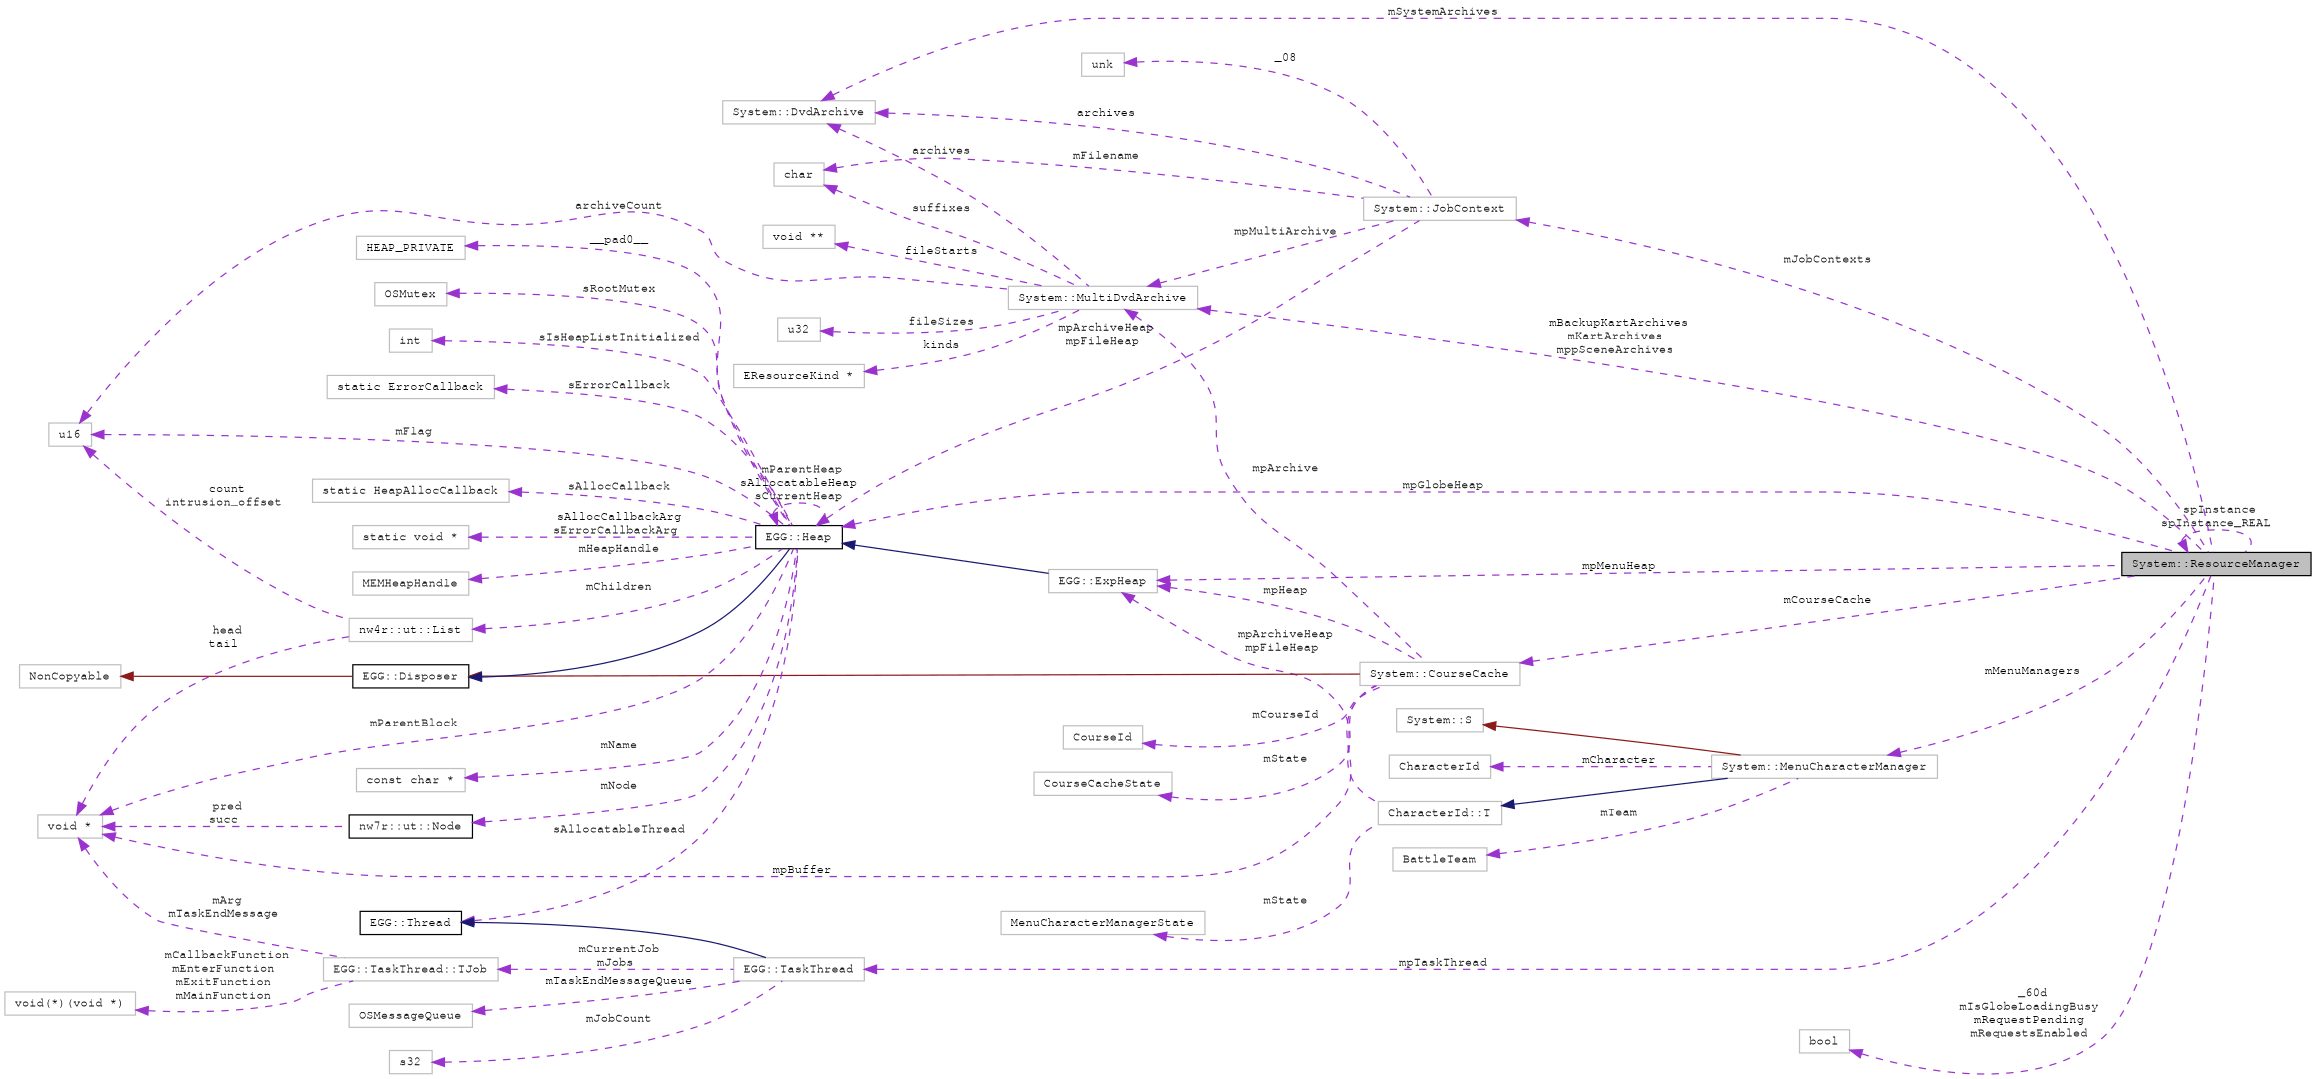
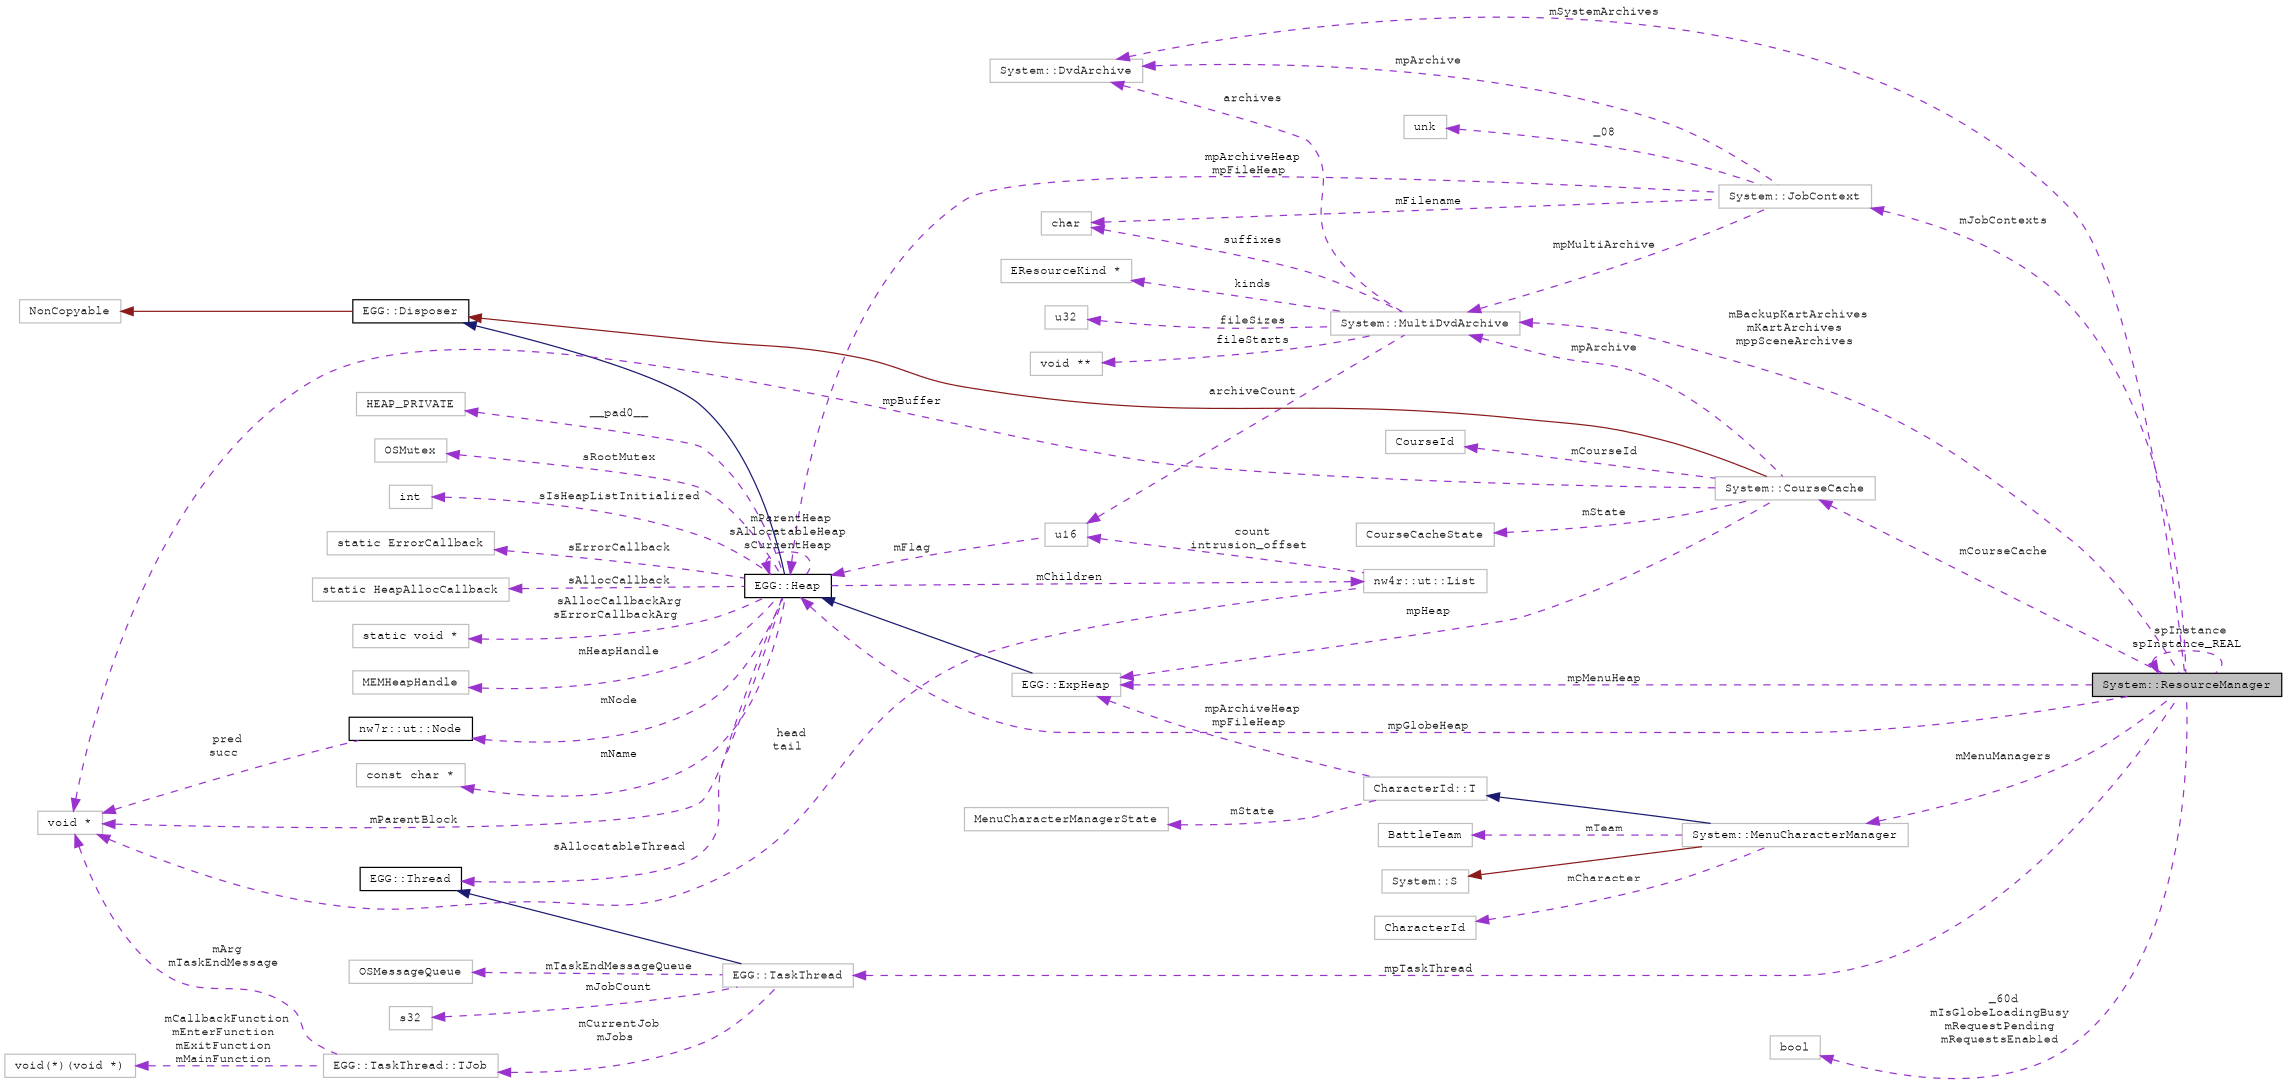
(1103, 113) -> (1425, 60)
(453, 444) -> (944, 553)
